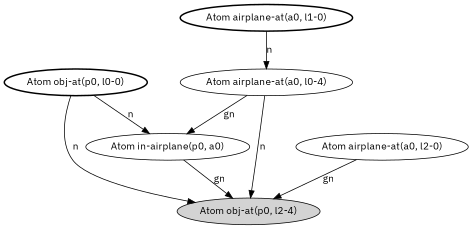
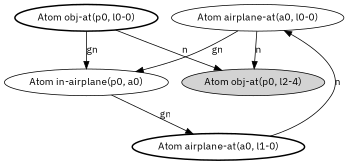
(266, 82) -> (258, 18)
(131, 115) -> (92, 50)
(382, 147) -> none
(205, 177) -> (149, 113)
